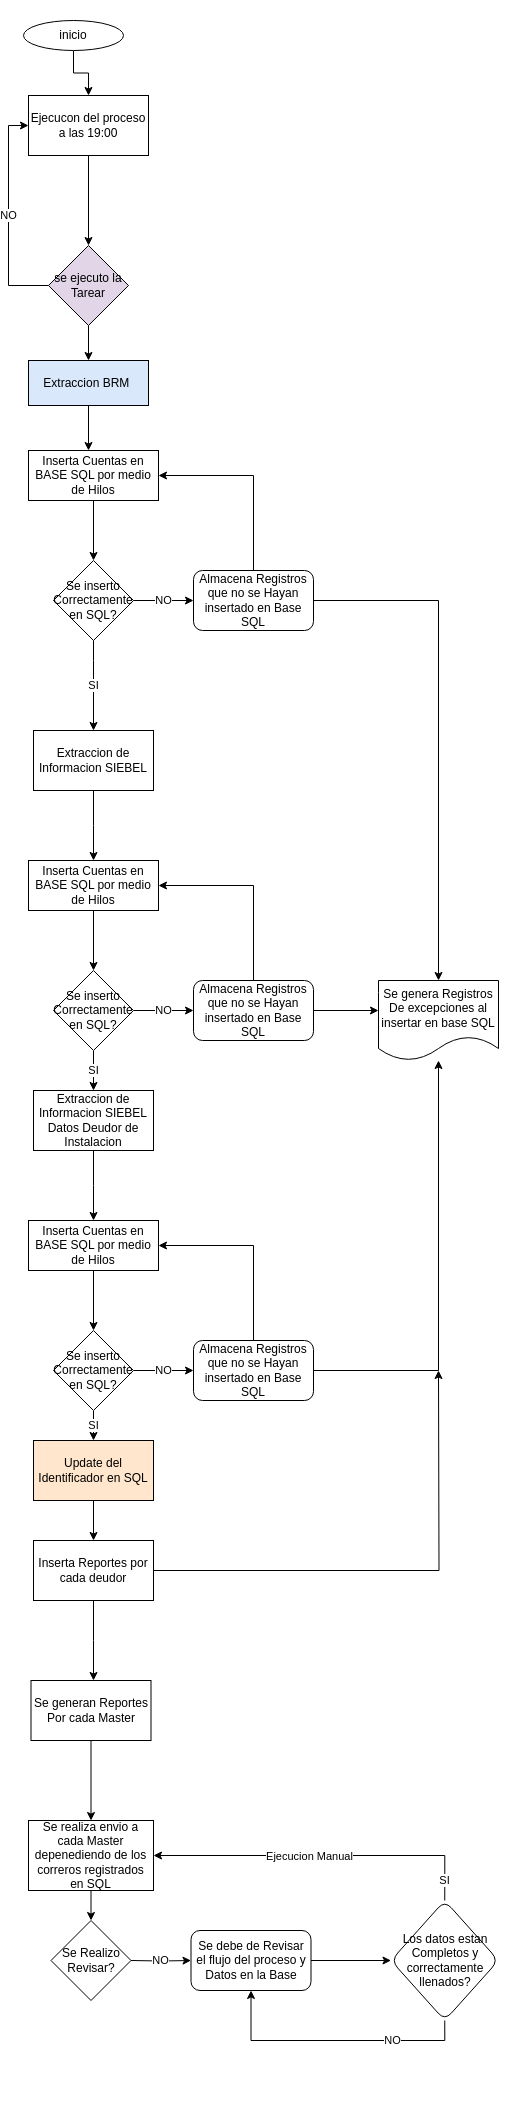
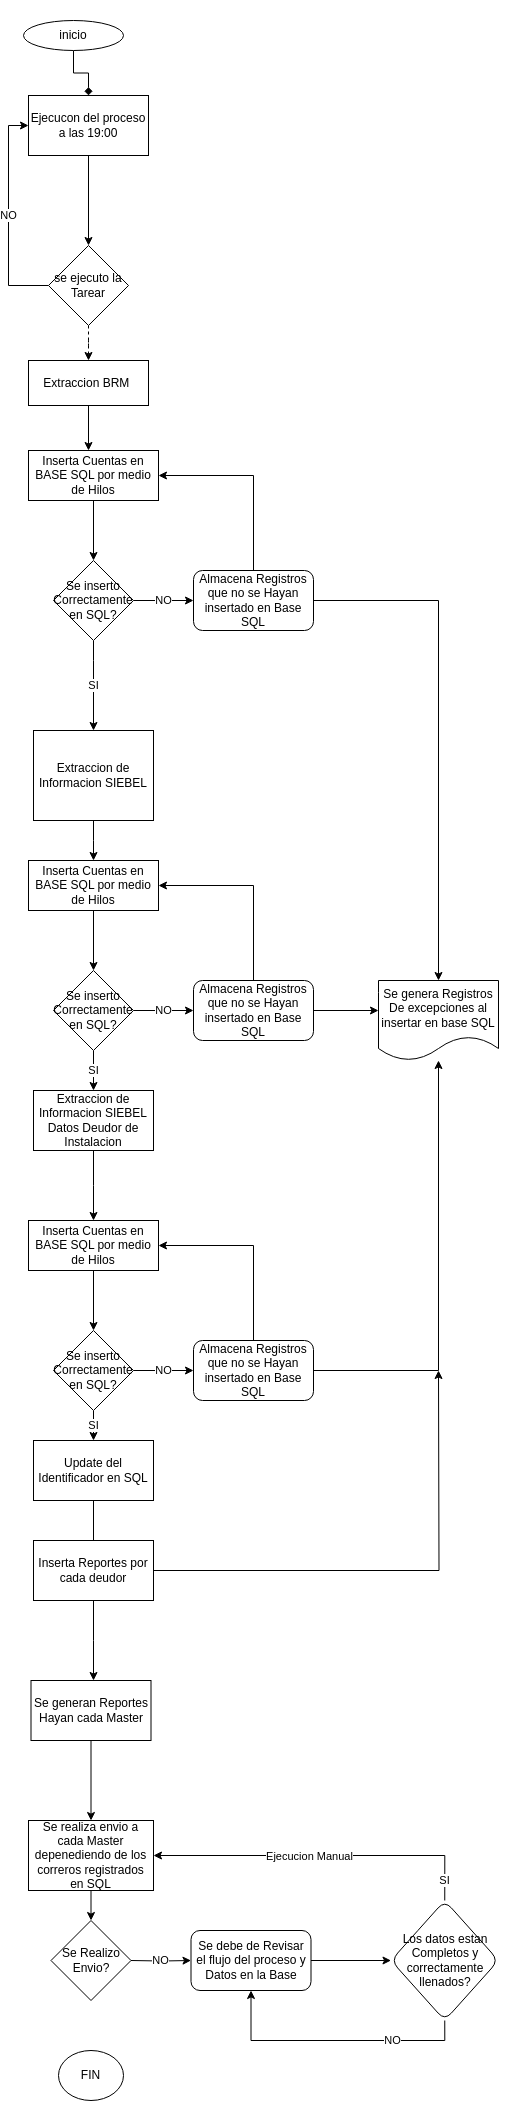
(89, 87) -> (89, 87)
(89, 286) -> (89, 286)
(89, 344) -> (89, 344)
(89, 383) -> (89, 383)
(94, 761) -> (94, 776)
(94, 1471) -> (94, 1471)
(94, 1532) -> (94, 1534)
(92, 1711) -> (92, 1711)
(92, 1961) -> (92, 1961)
none -> (91, 2076)
